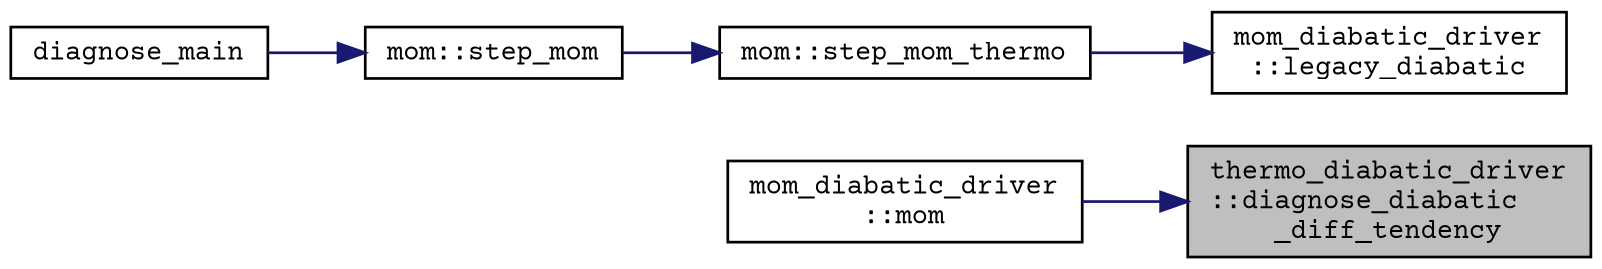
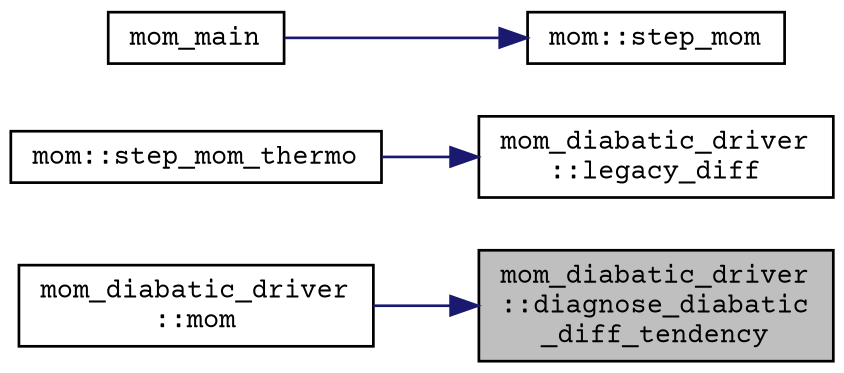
(139, 53) -> (196, 38)
(657, 53) -> none
(1389, 53) -> (656, 157)
(1389, 202) -> (656, 306)
